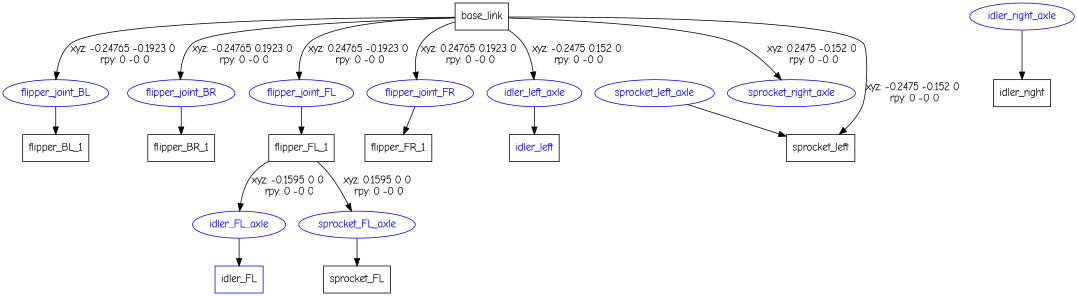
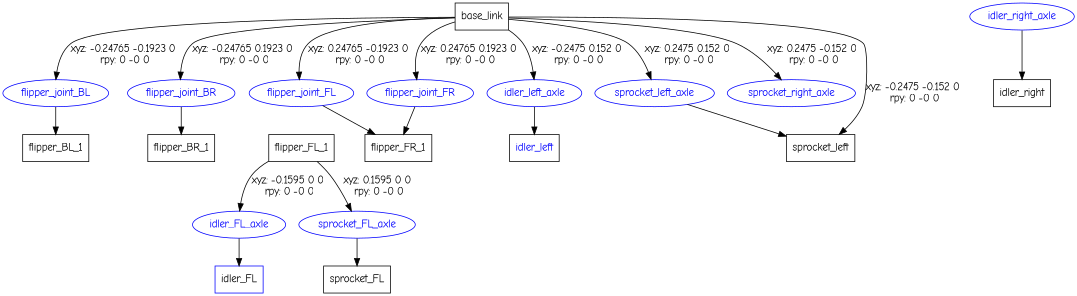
none -> (587, 30)
(301, 117) -> (346, 118)
